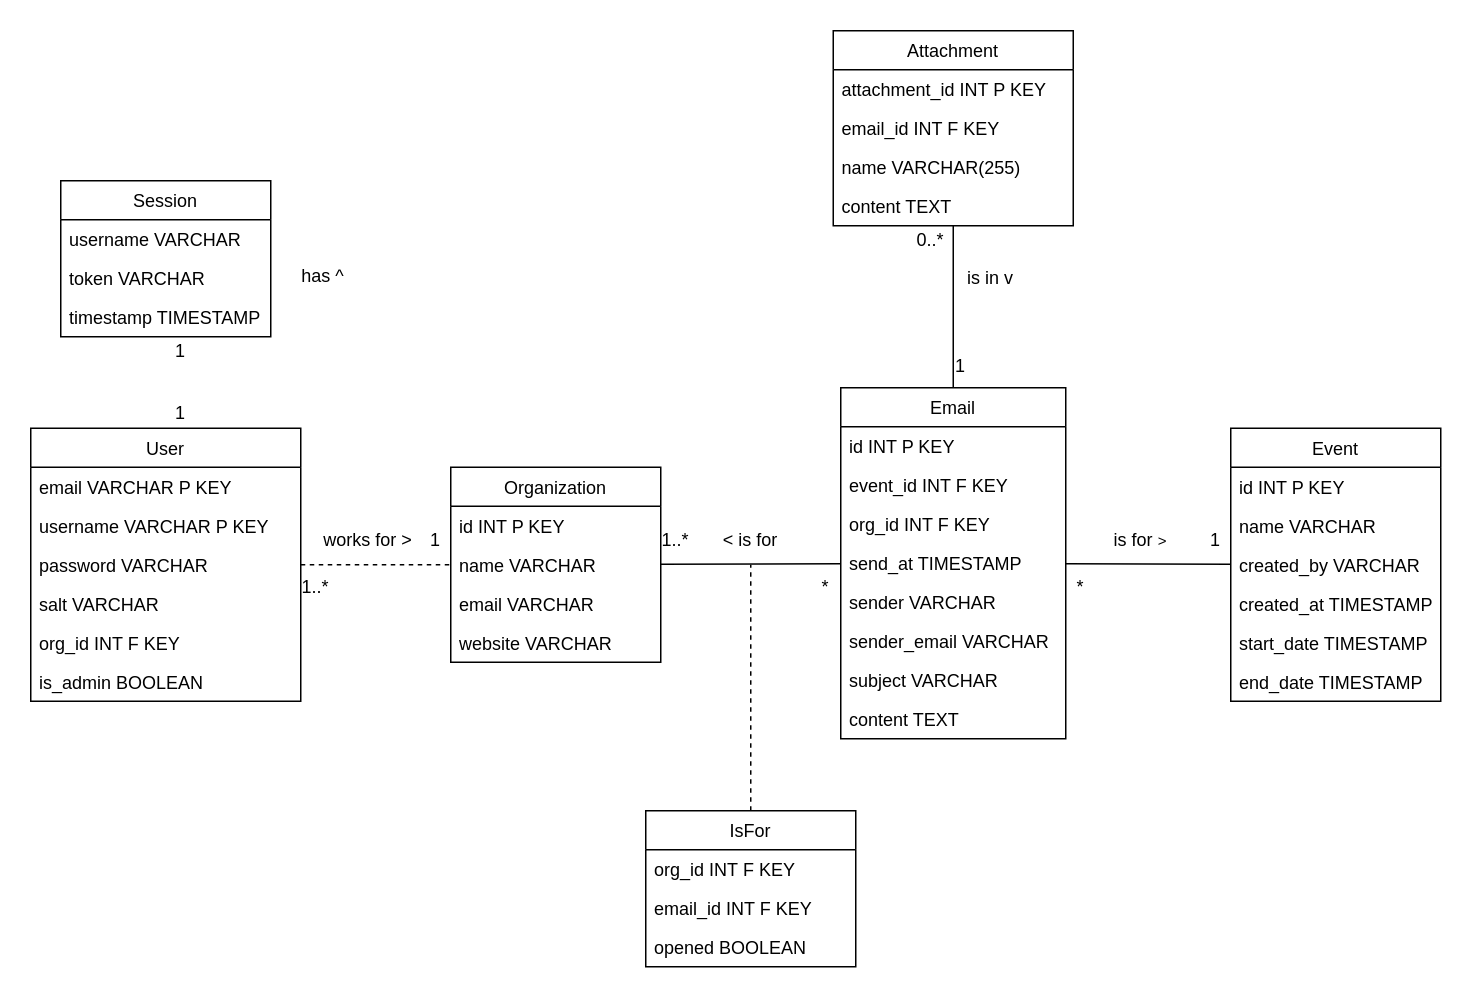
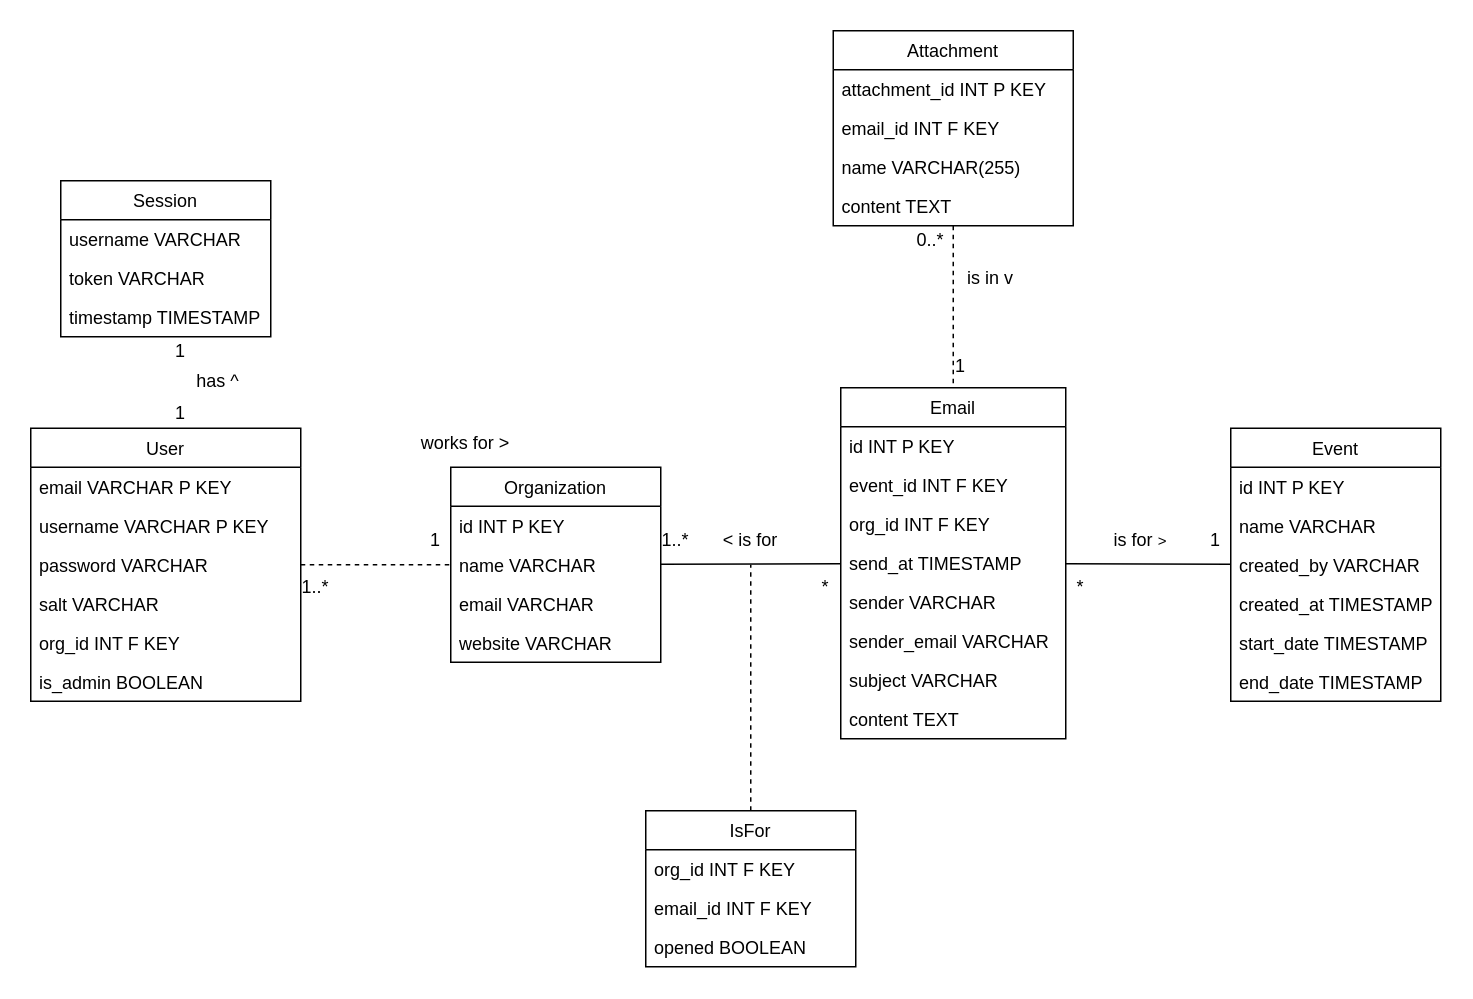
(323, 277) -> (218, 382)
(953, 306) -> (953, 306)
(368, 541) -> (466, 443)
